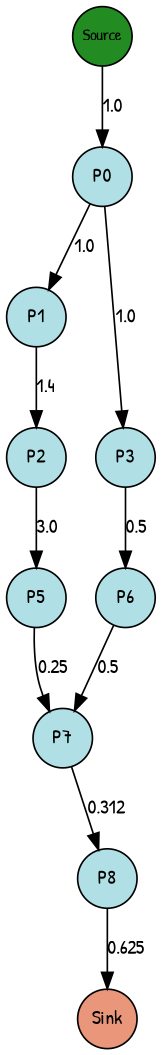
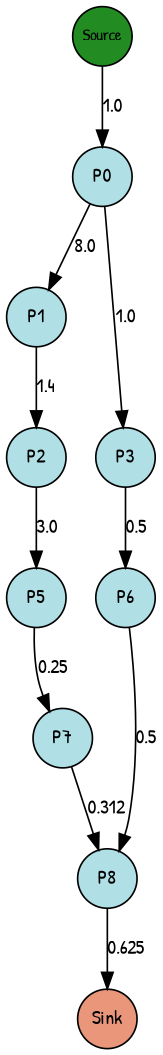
(85, 247) -> (85, 247)
(98, 660) -> (136, 732)
